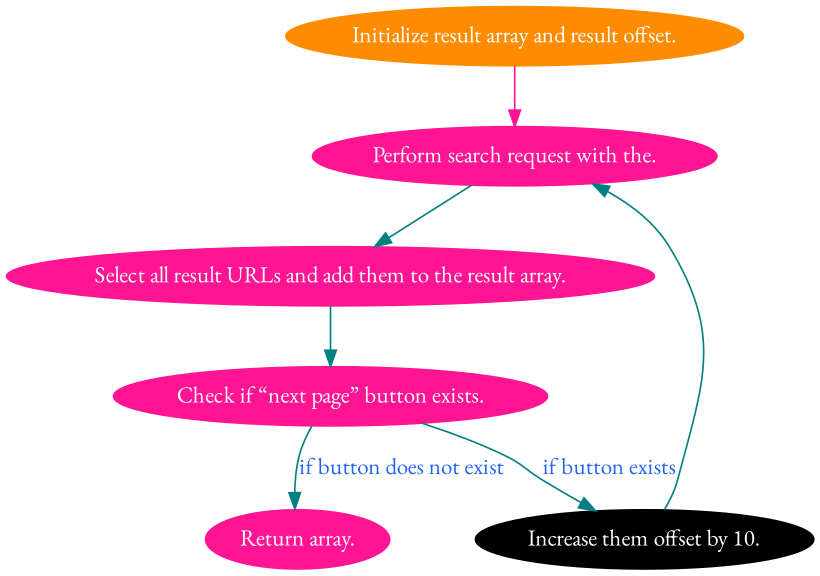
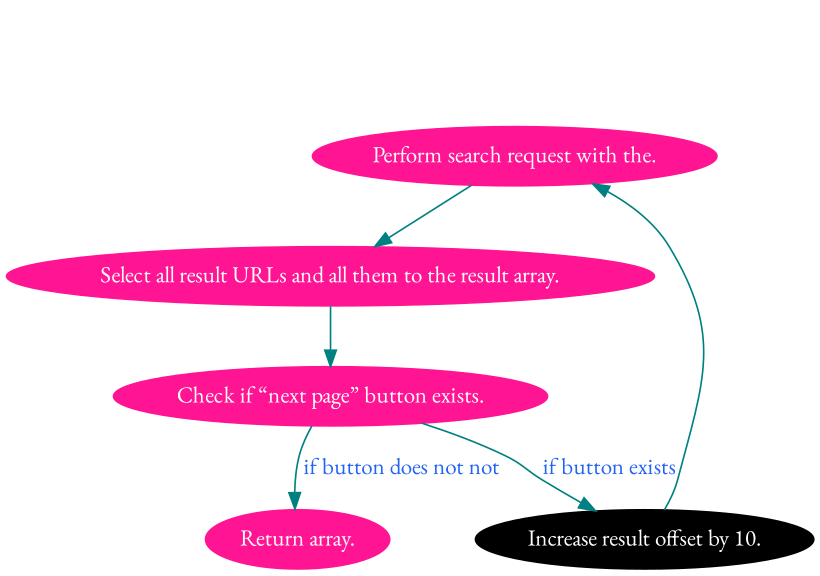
(515, 36) -> none
(331, 276) -> (331, 276)
(402, 468) -> (402, 468)
(645, 539) -> (645, 539)
